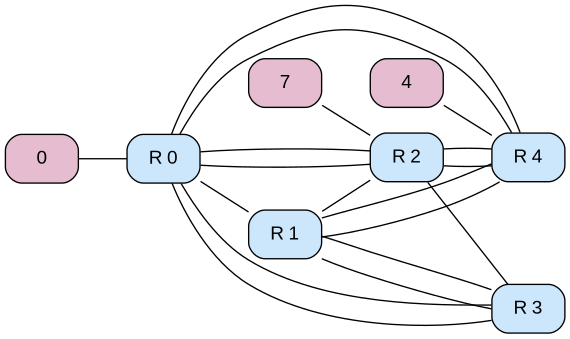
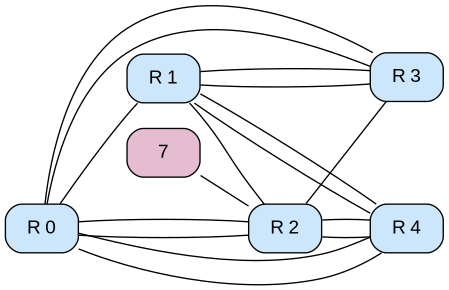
(407, 83) -> none
(42, 159) -> none
